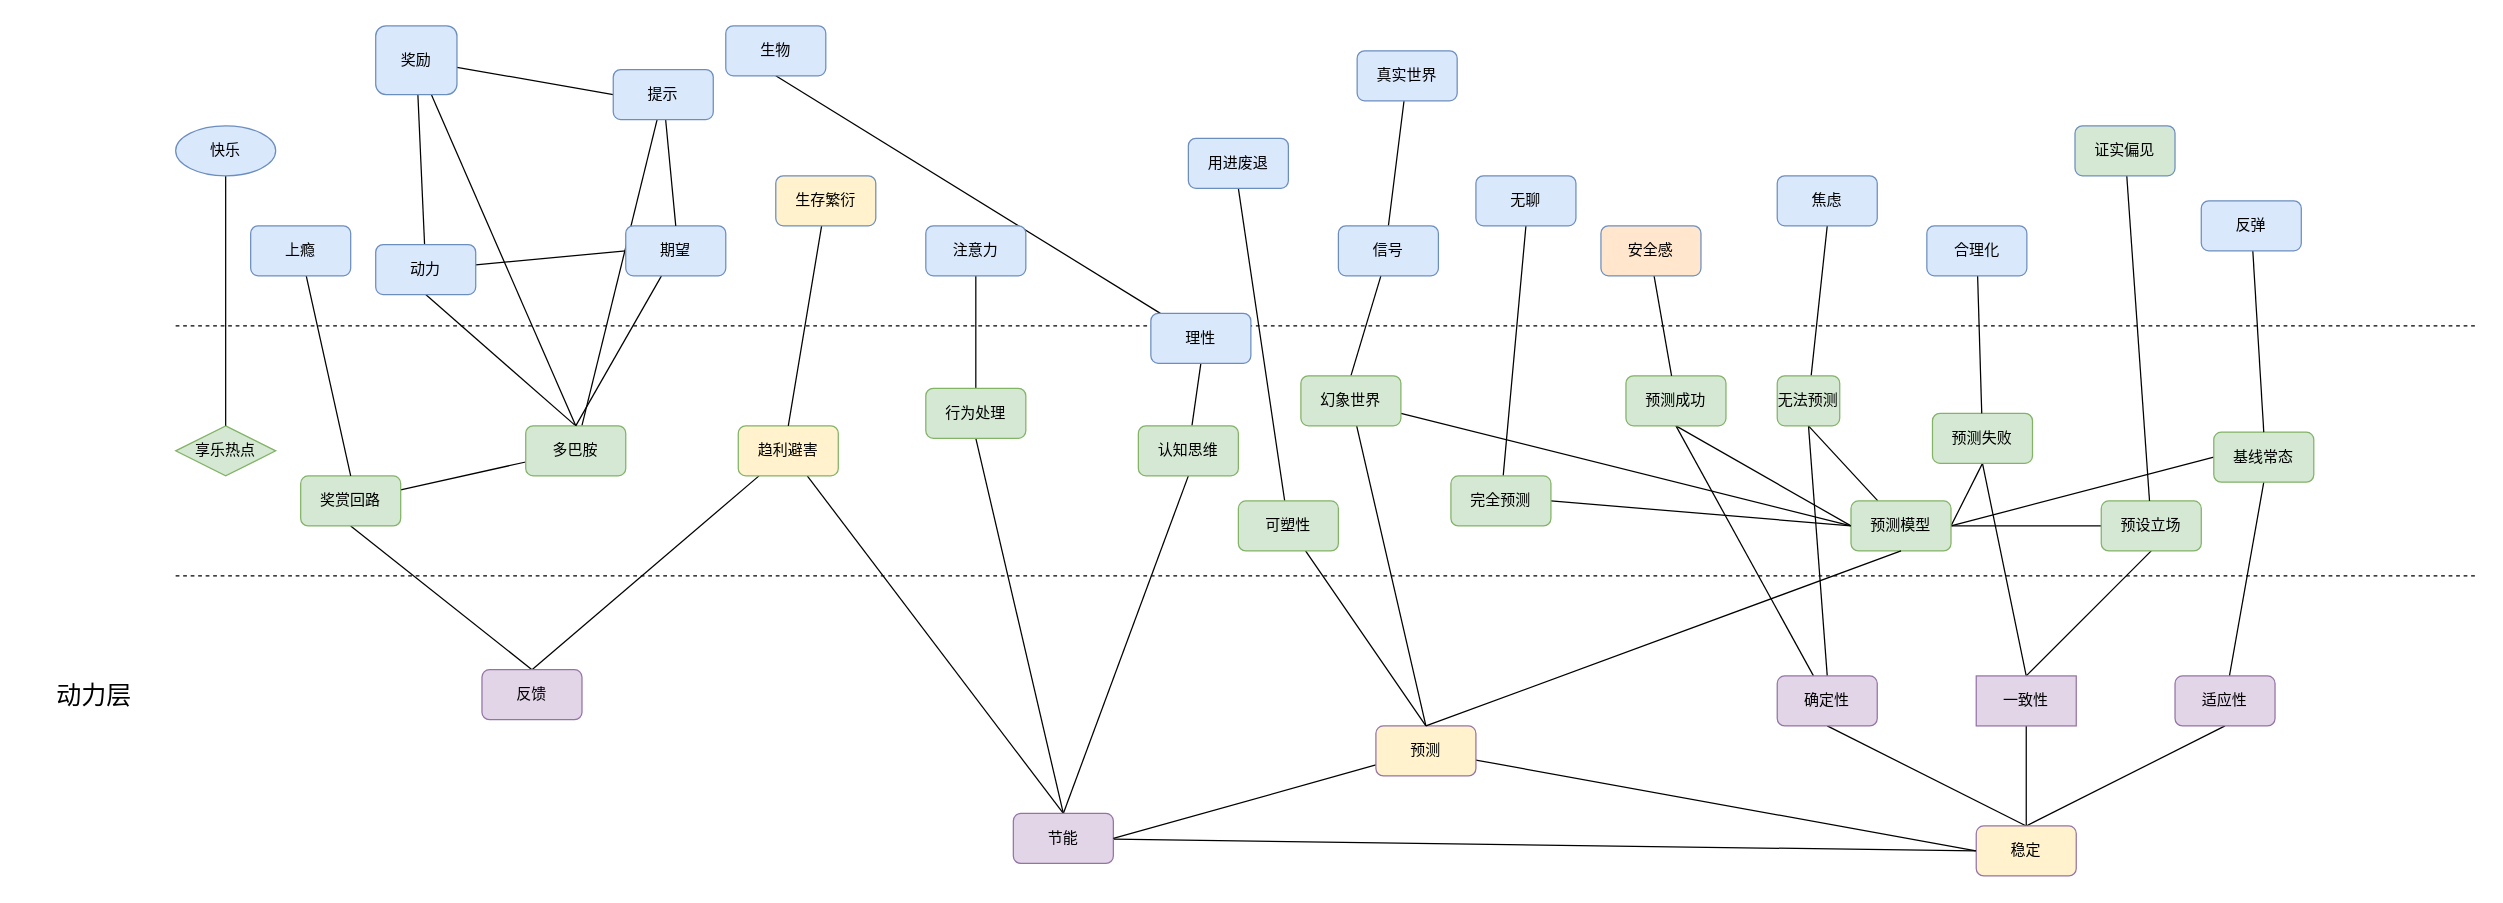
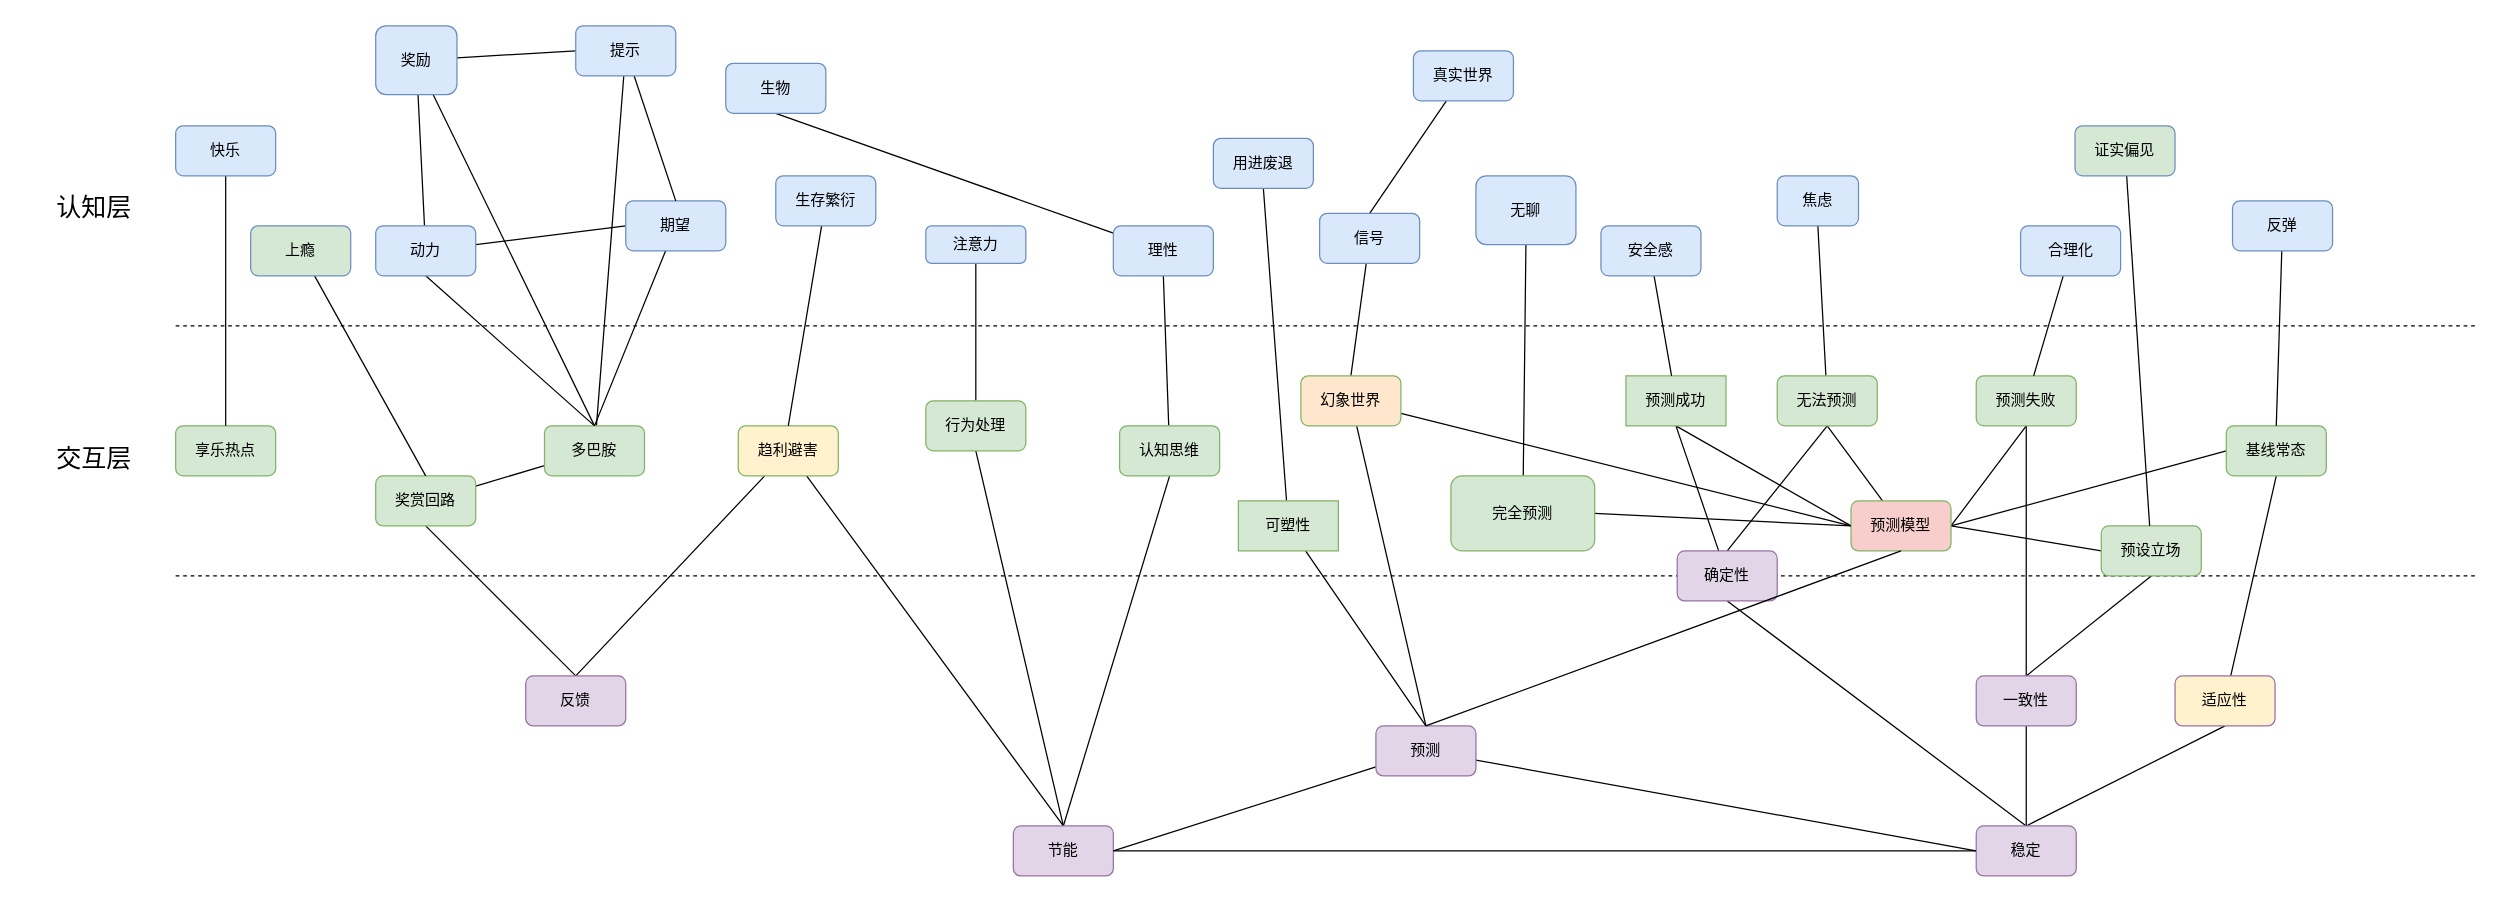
(776, 51) -> (776, 88)
(1407, 76) -> (1463, 76)
(663, 94) -> (626, 51)
(226, 151) -> (226, 151)
(1238, 163) -> (1263, 163)
(826, 201) -> (826, 201)
(1526, 201) -> (1526, 210)
(1827, 201) -> (1818, 201)
none -> (94, 207)
(2251, 226) -> (2282, 226)
(301, 251) -> (301, 251)
(676, 251) -> (676, 226)
(976, 251) -> (976, 244)
(1388, 251) -> (1369, 238)
(1651, 251) -> (1651, 251)
(1976, 251) -> (2070, 251)
(426, 269) -> (426, 251)
(1201, 338) -> (1163, 251)
(1351, 401) -> (1351, 401)
(1676, 401) -> (1676, 401)
(1808, 401) -> (1827, 401)
(976, 413) -> (976, 426)
(1982, 438) -> (2026, 401)
(226, 451) -> (226, 451)
(576, 451) -> (594, 451)
(1188, 451) -> (1169, 451)
none -> (94, 457)
(2263, 457) -> (2276, 451)
(351, 501) -> (426, 501)
(1501, 501) -> (1523, 513)
(1288, 526) -> (1288, 526)
(1901, 526) -> (1901, 526)
(2151, 526) -> (2151, 551)
(94, 694) -> none
(532, 694) -> (576, 701)
(1827, 701) -> (1727, 576)
(2026, 701) -> (2026, 701)
(2225, 701) -> (2225, 701)
(1426, 751) -> (1426, 751)
(1063, 838) -> (1063, 851)
(2026, 851) -> (2026, 851)
